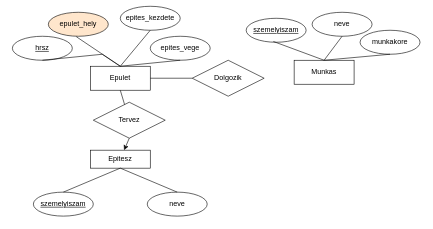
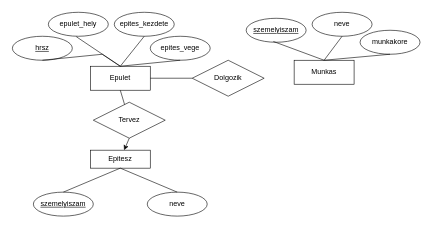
(150, 18) -> (144, 24)
(78, 24) -> (78, 24)
